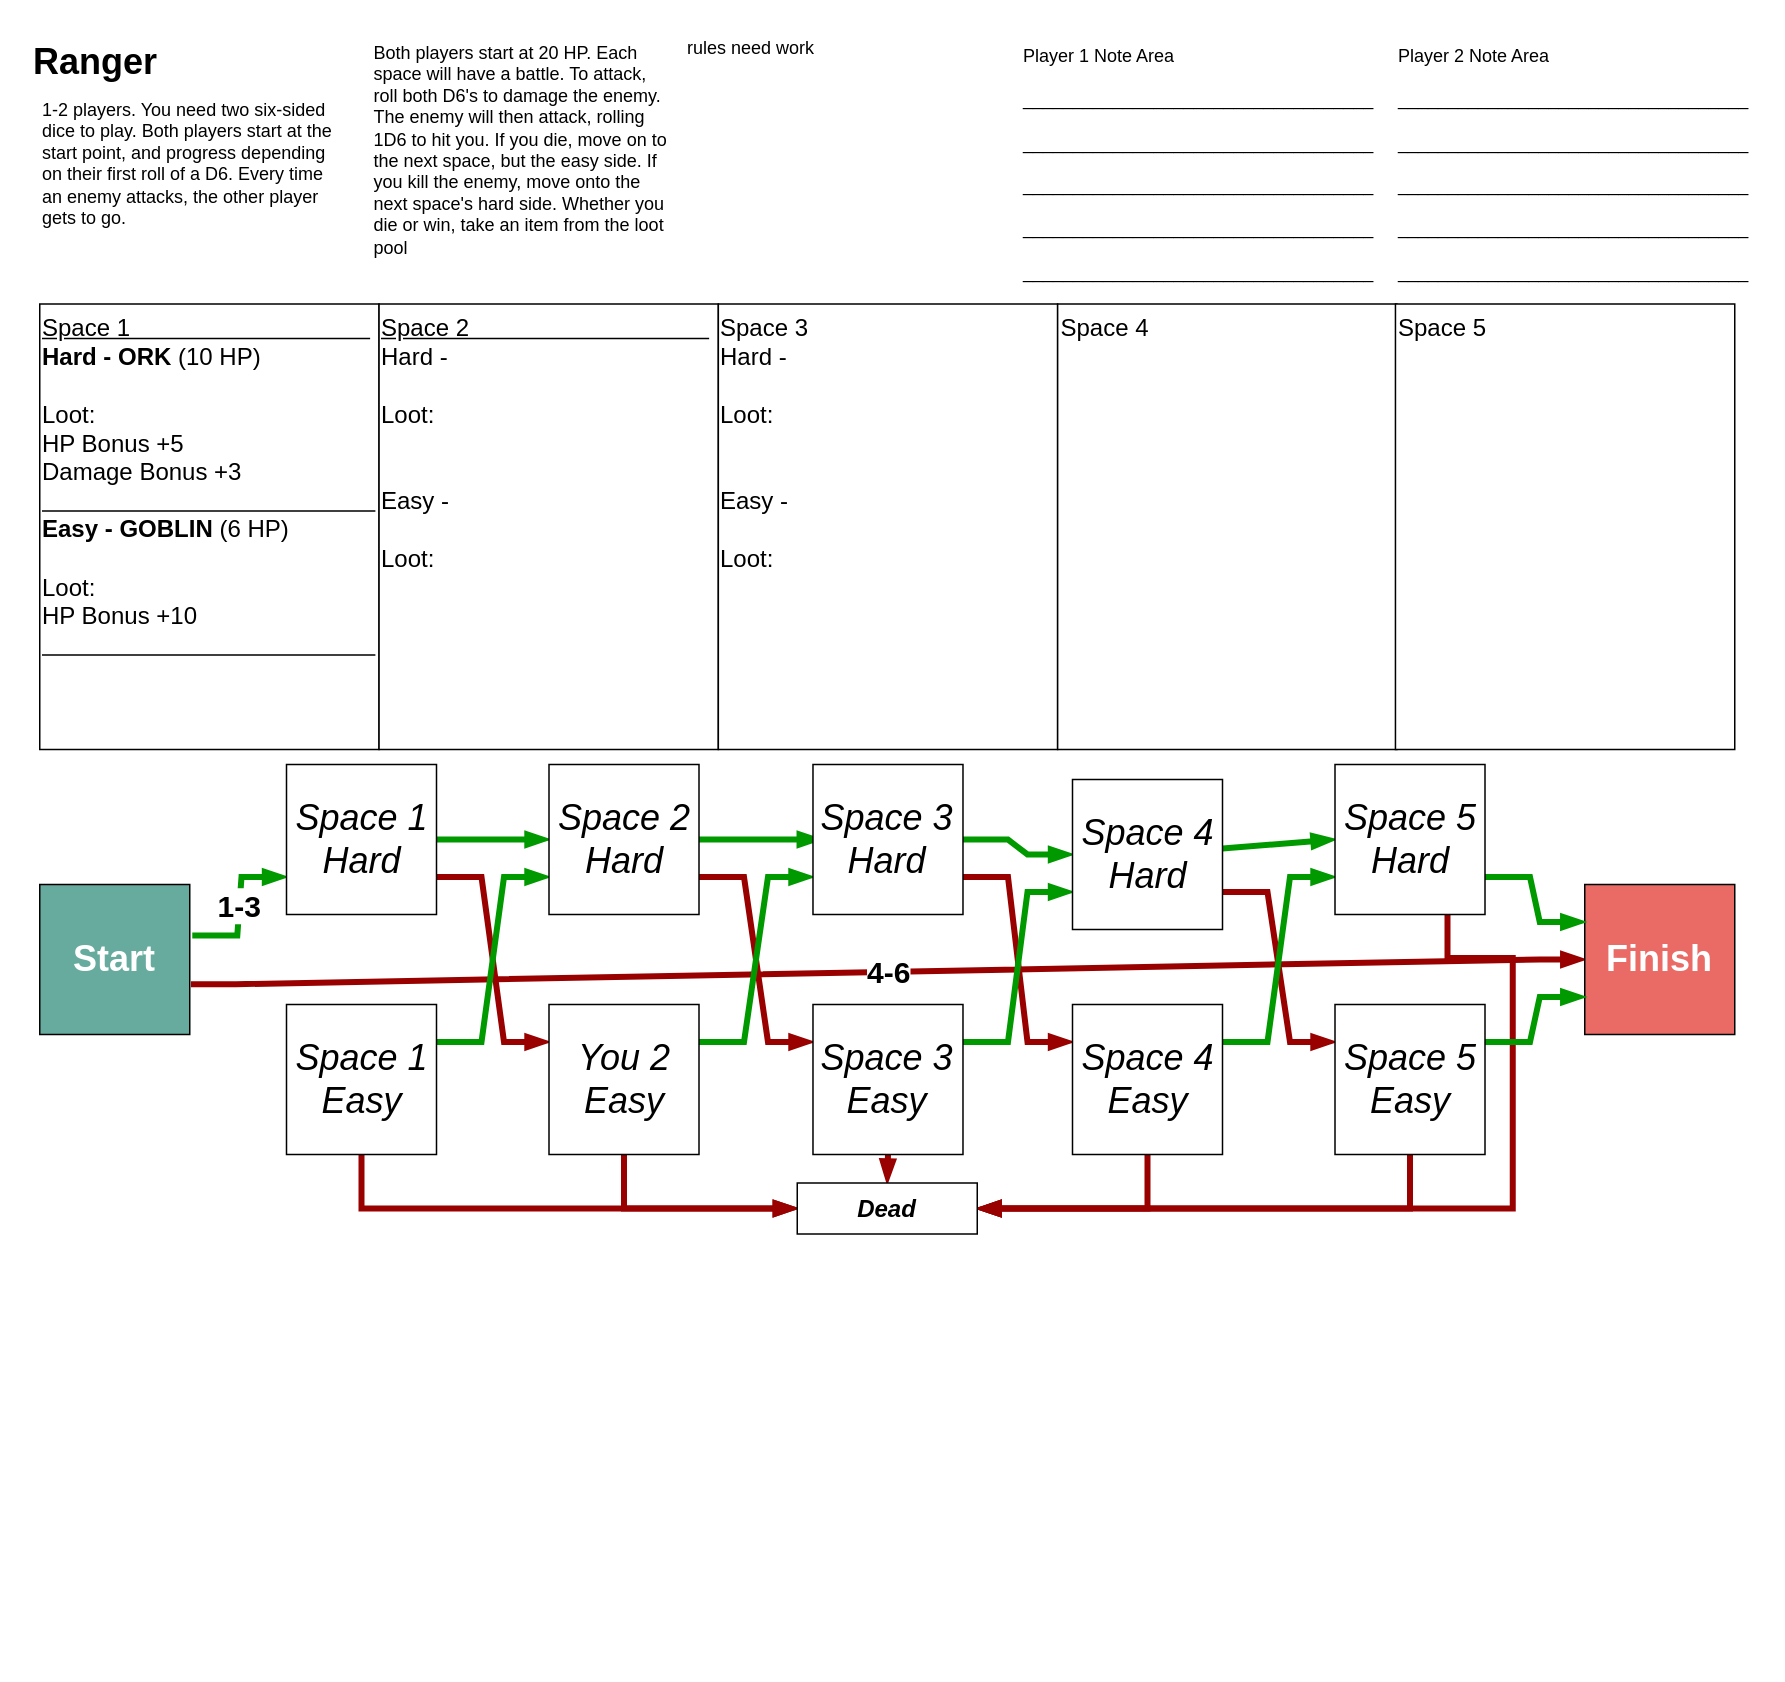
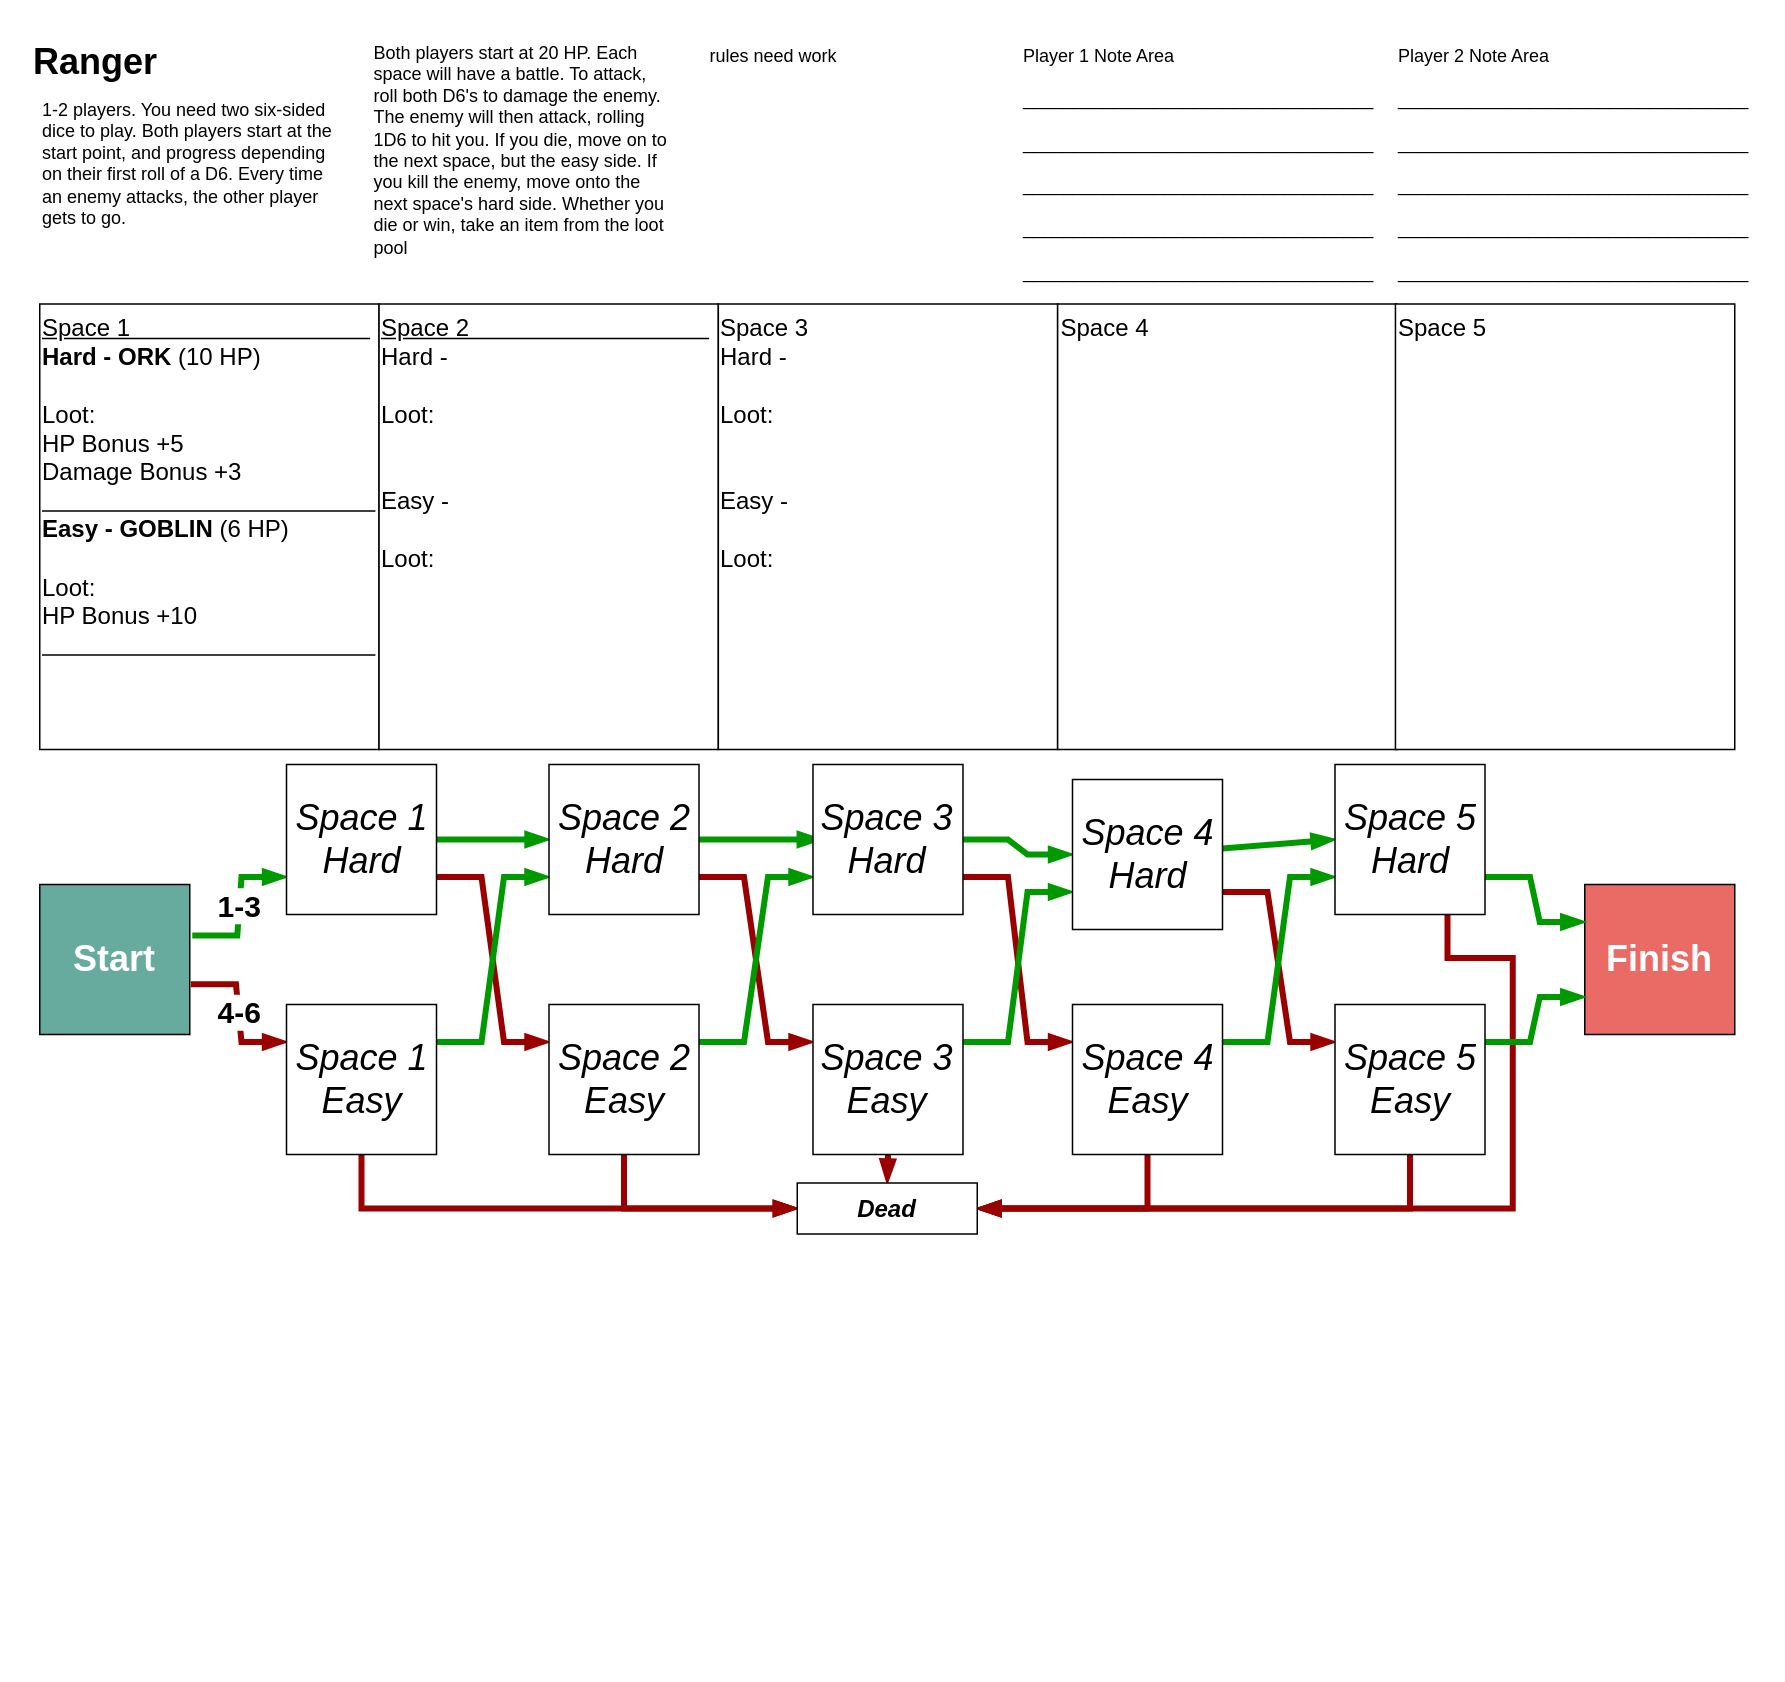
(835, 158) -> (857, 166)
(1162, 966) -> (247, 1042)
(625, 1079) -> (625, 1079)
